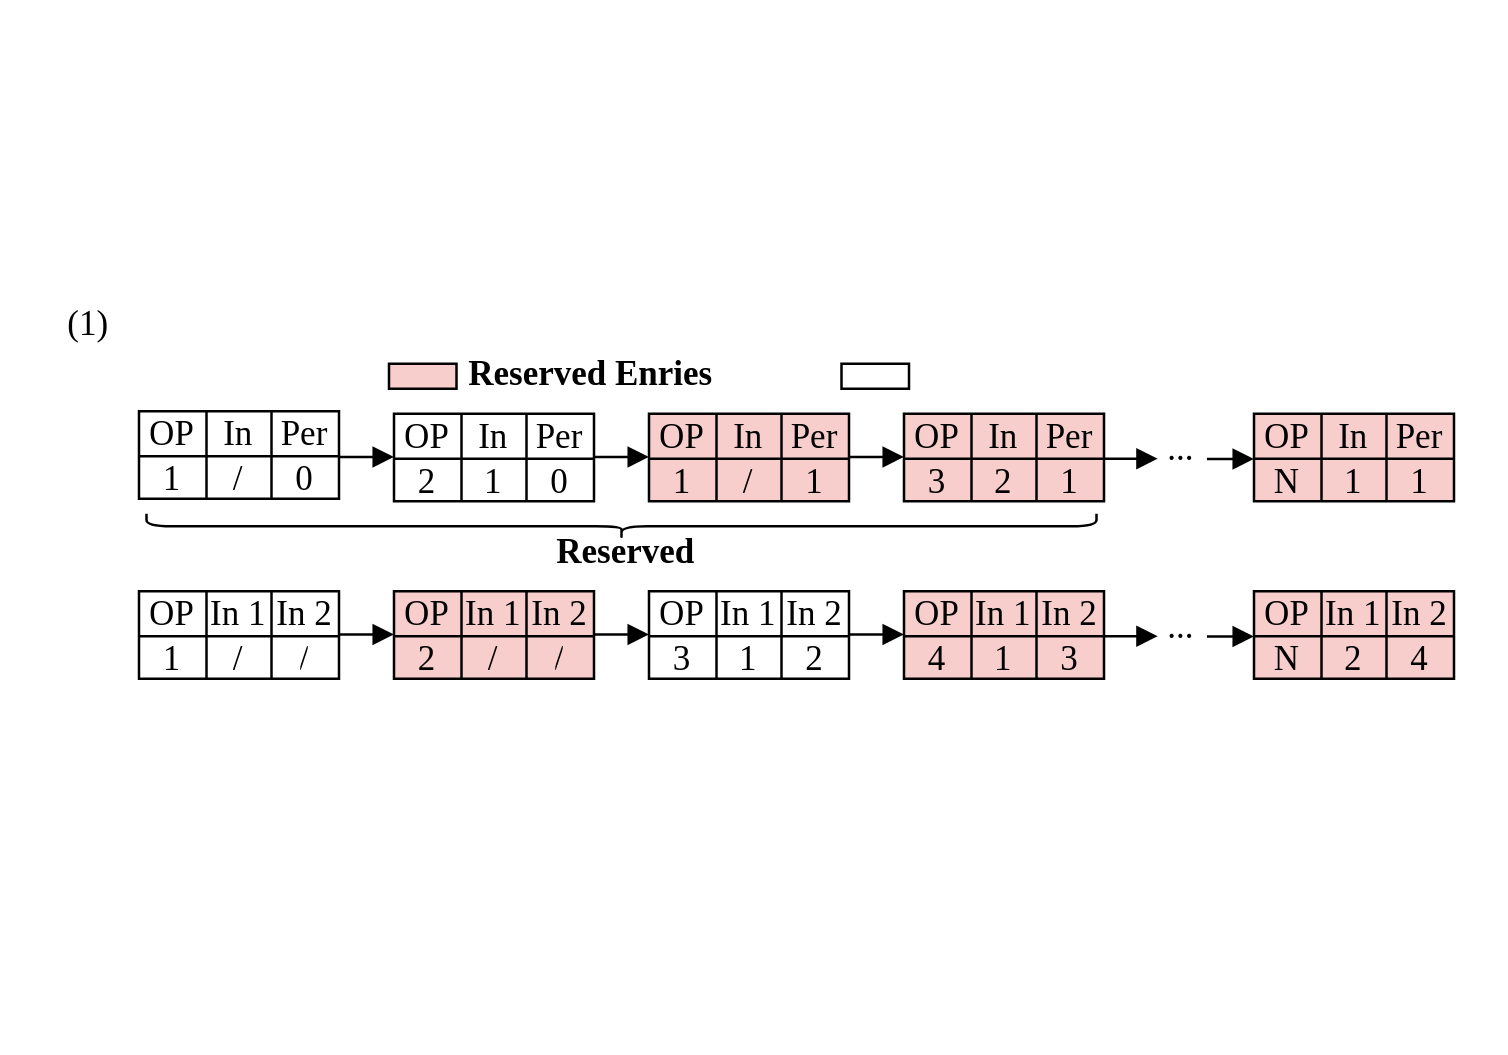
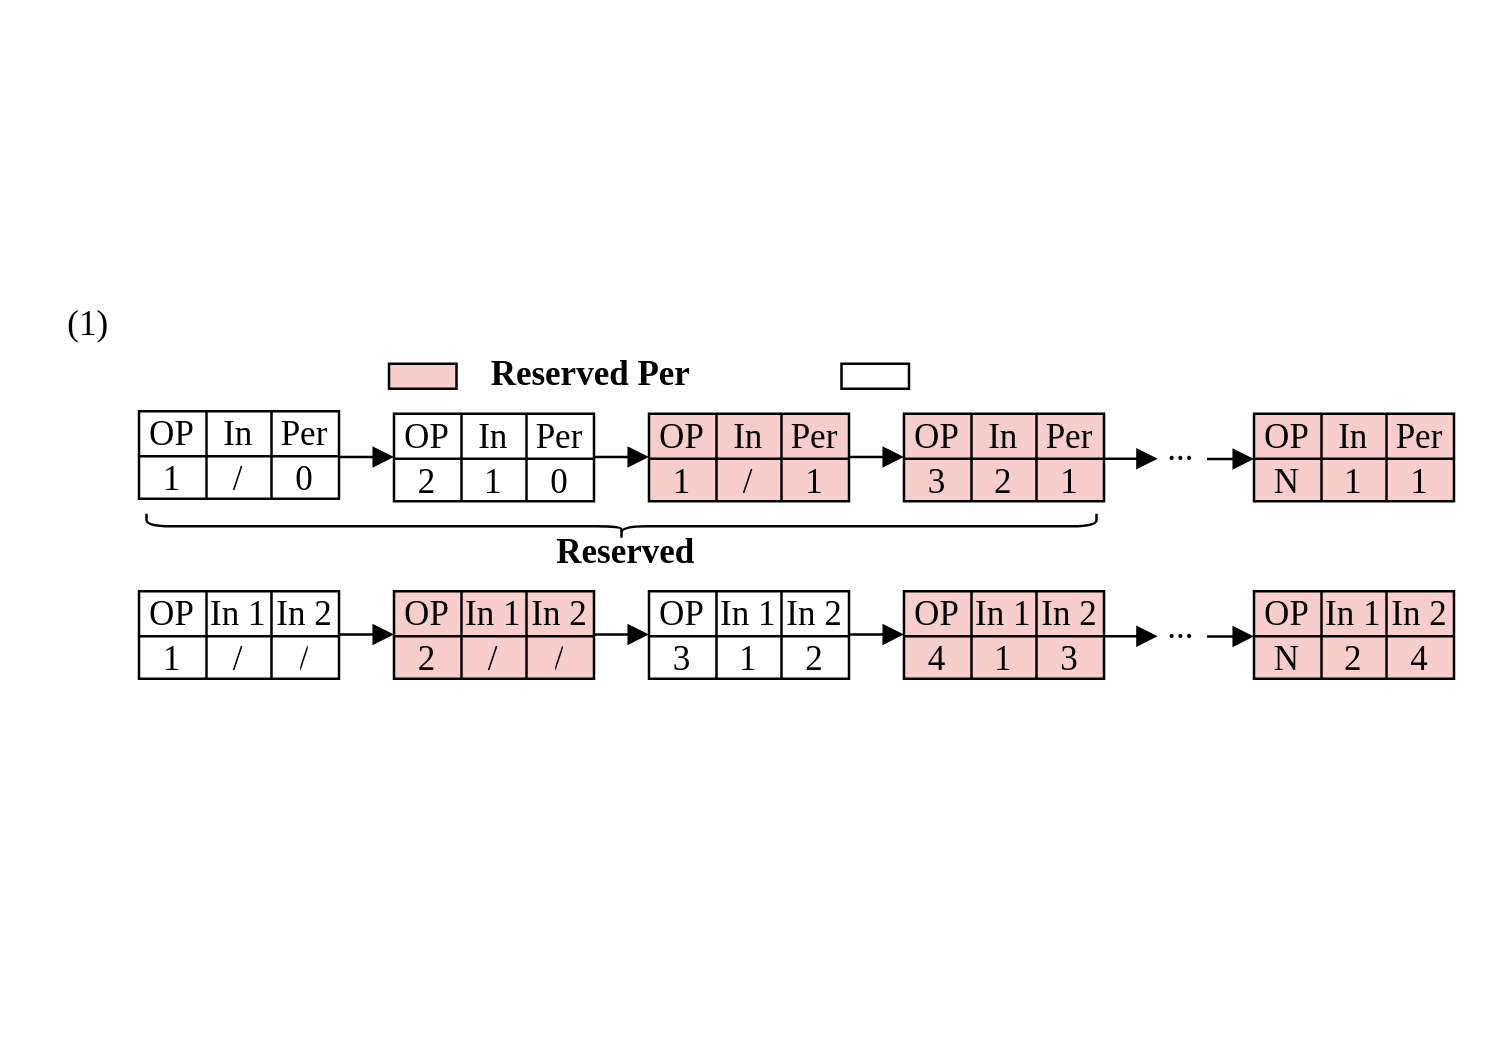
(591, 376) -> (591, 376)
